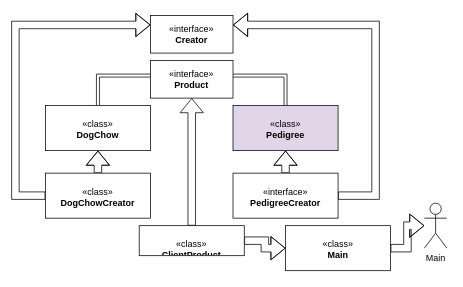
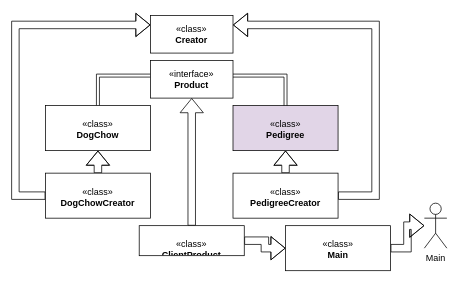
(192, 34) -> (192, 34)
(270, 184) -> (270, 184)
